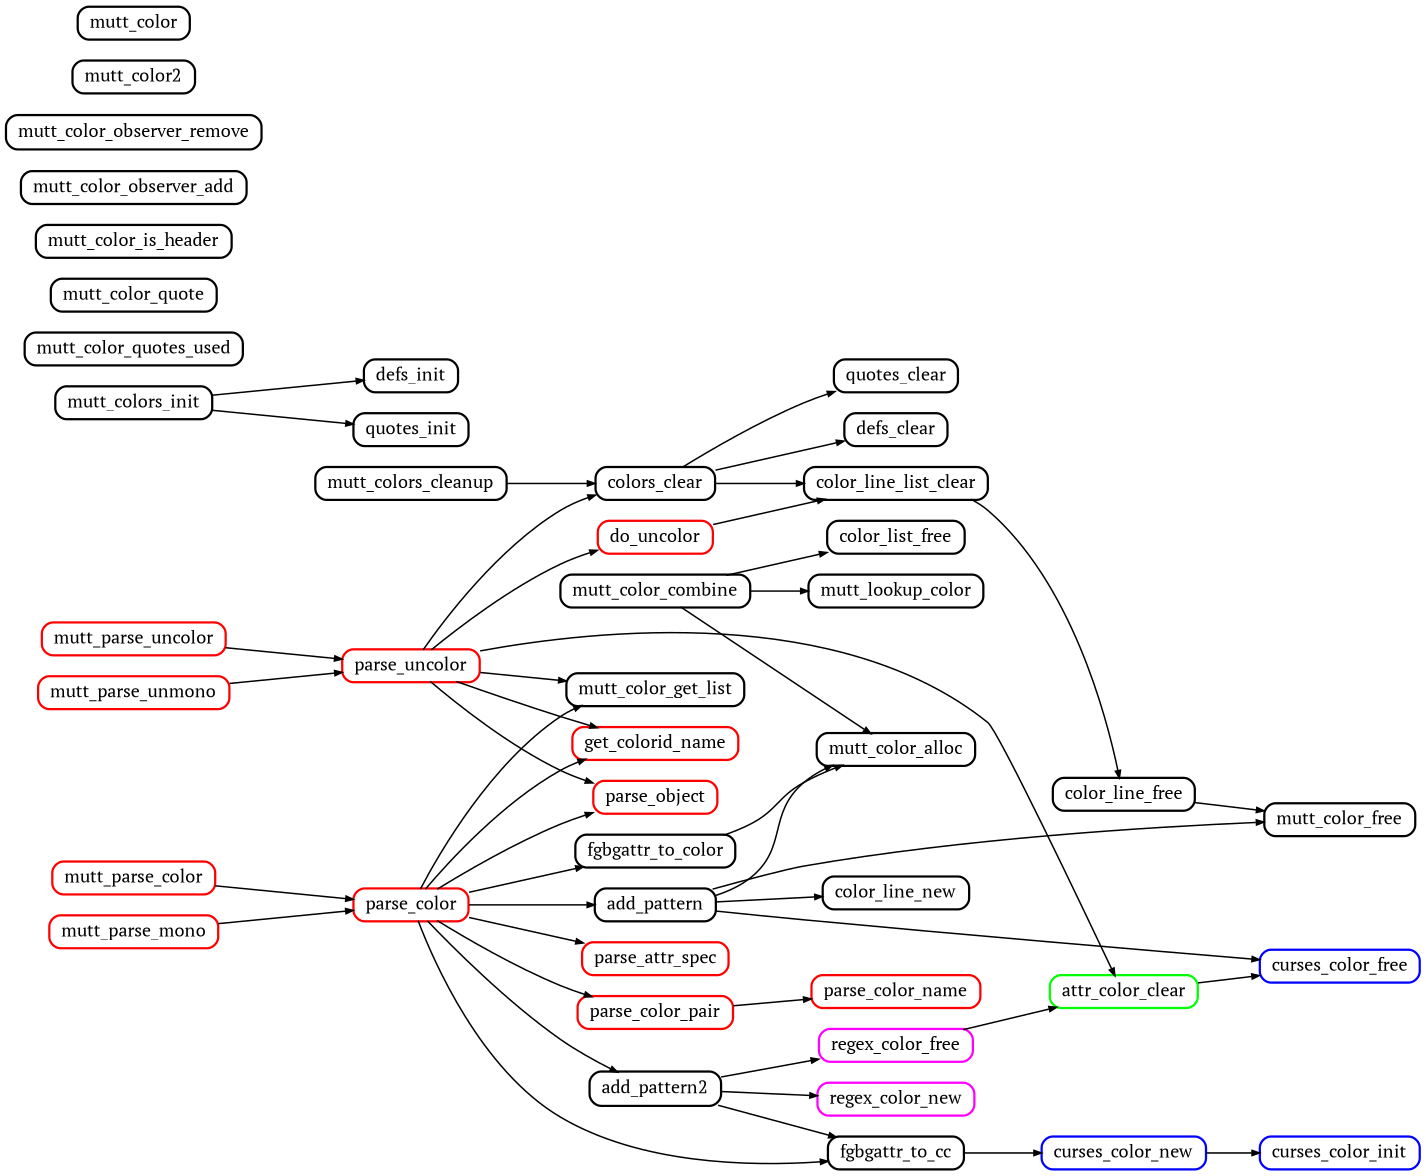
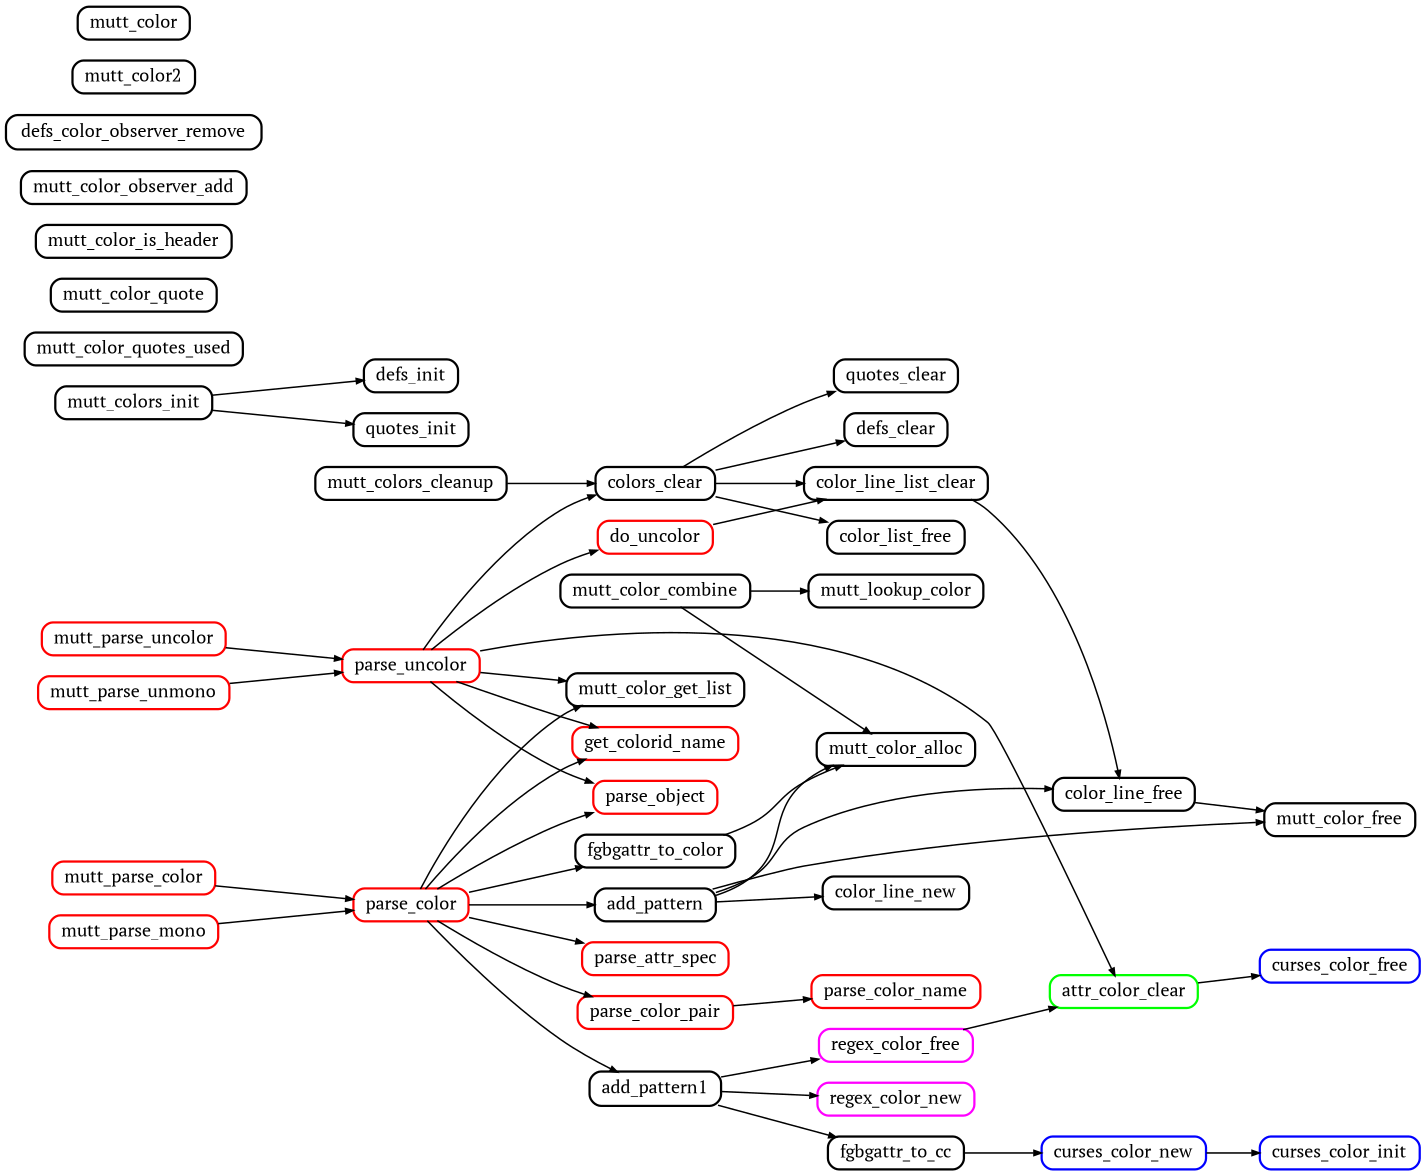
(134, 132) -> (134, 132)
(773, 565) -> (755, 506)
(984, 936) -> (867, 806)
(655, 1089) -> (655, 1089)
(570, 1122) -> none
